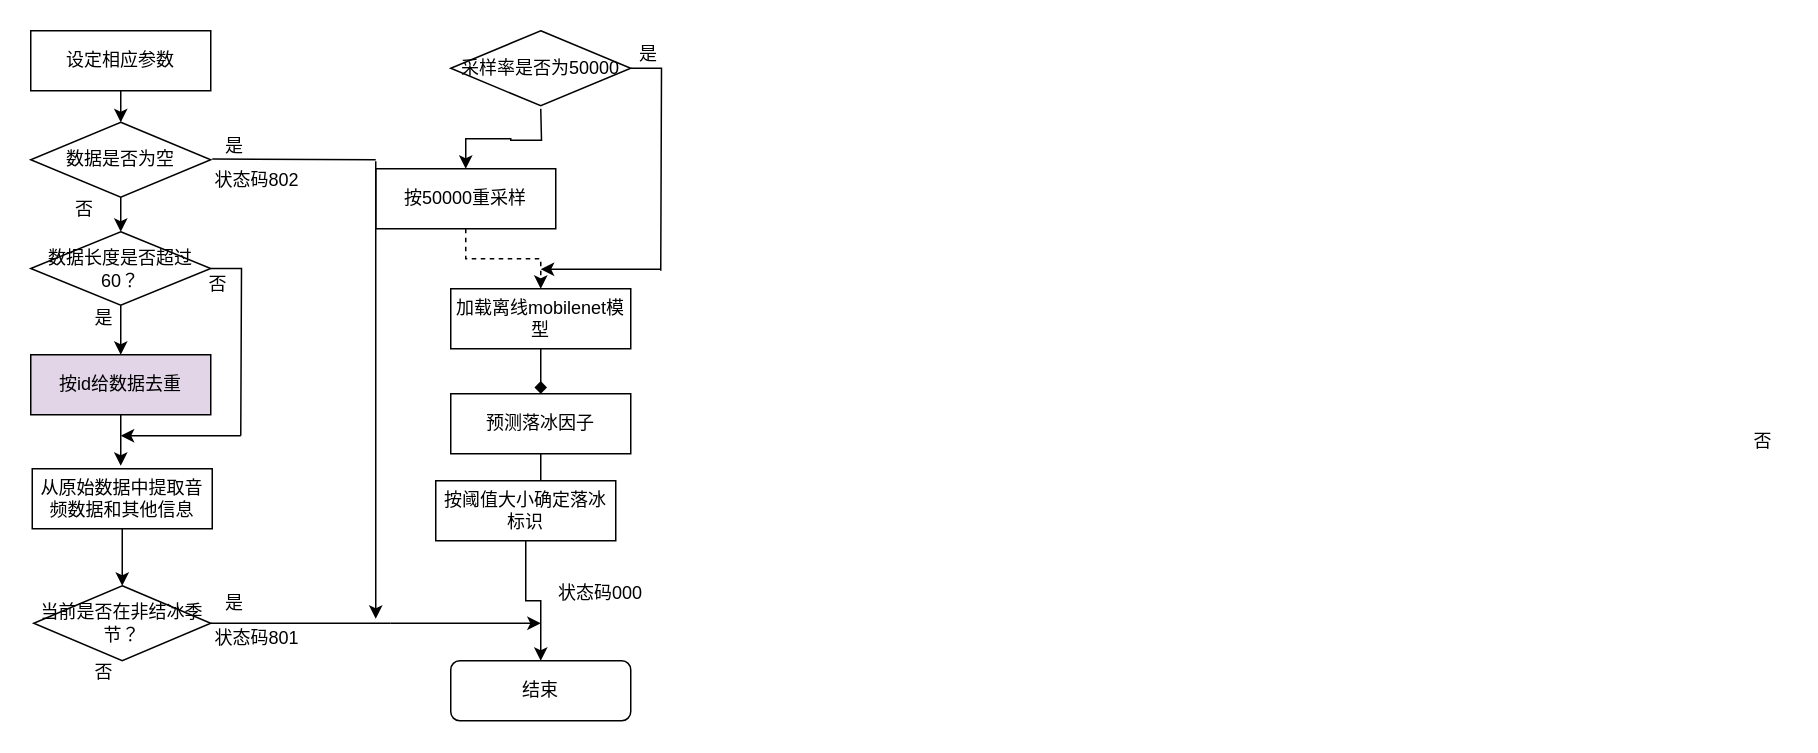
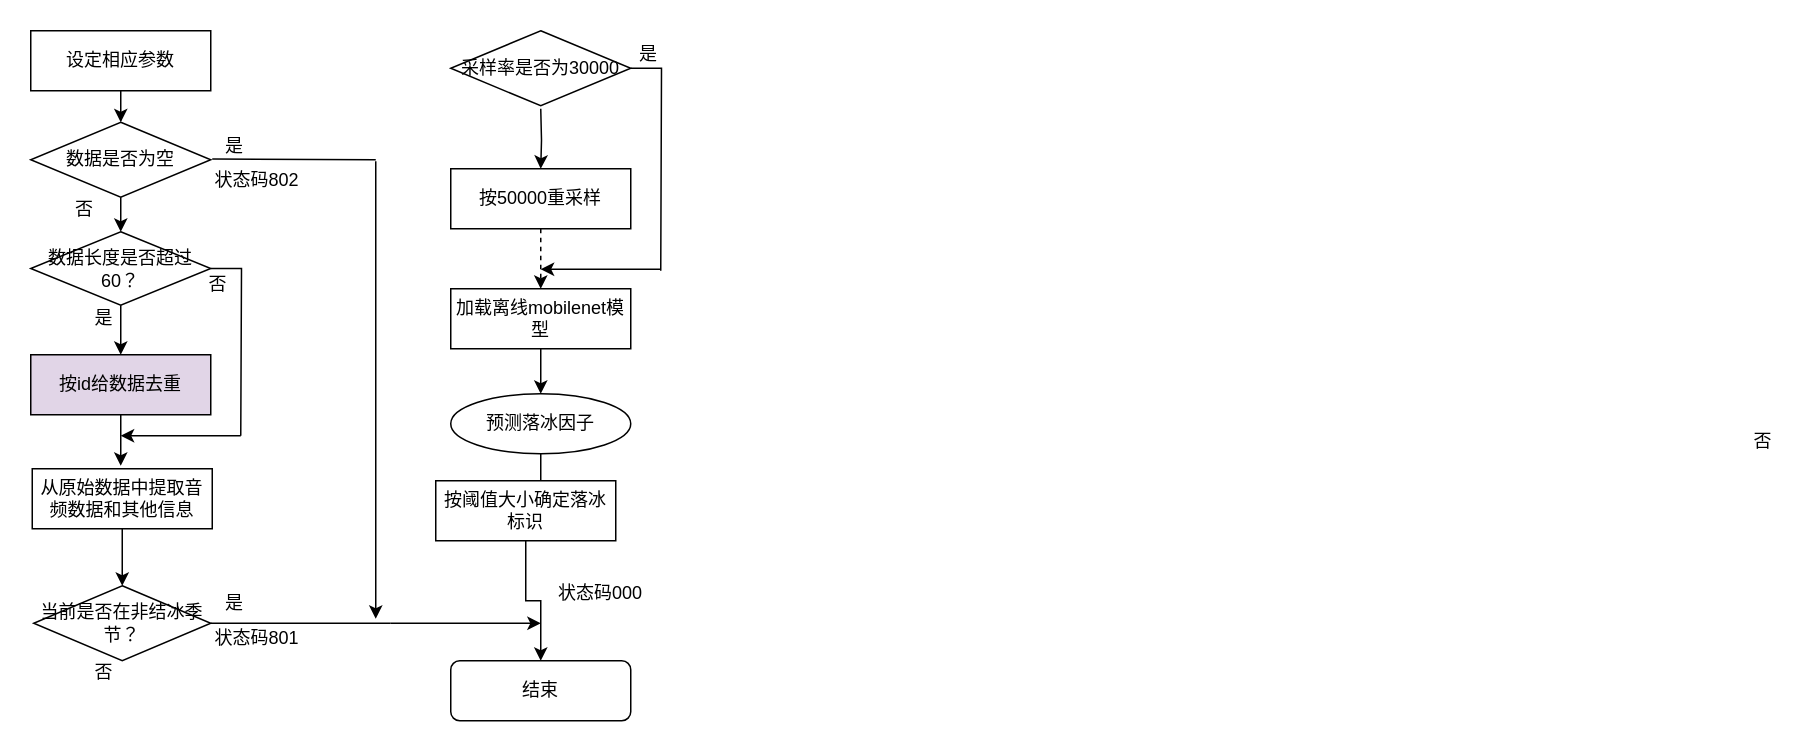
(541, 68) -> (541, 68)
(466, 199) -> (541, 199)
(541, 381) -> (541, 382)
(541, 424) -> (541, 424)
